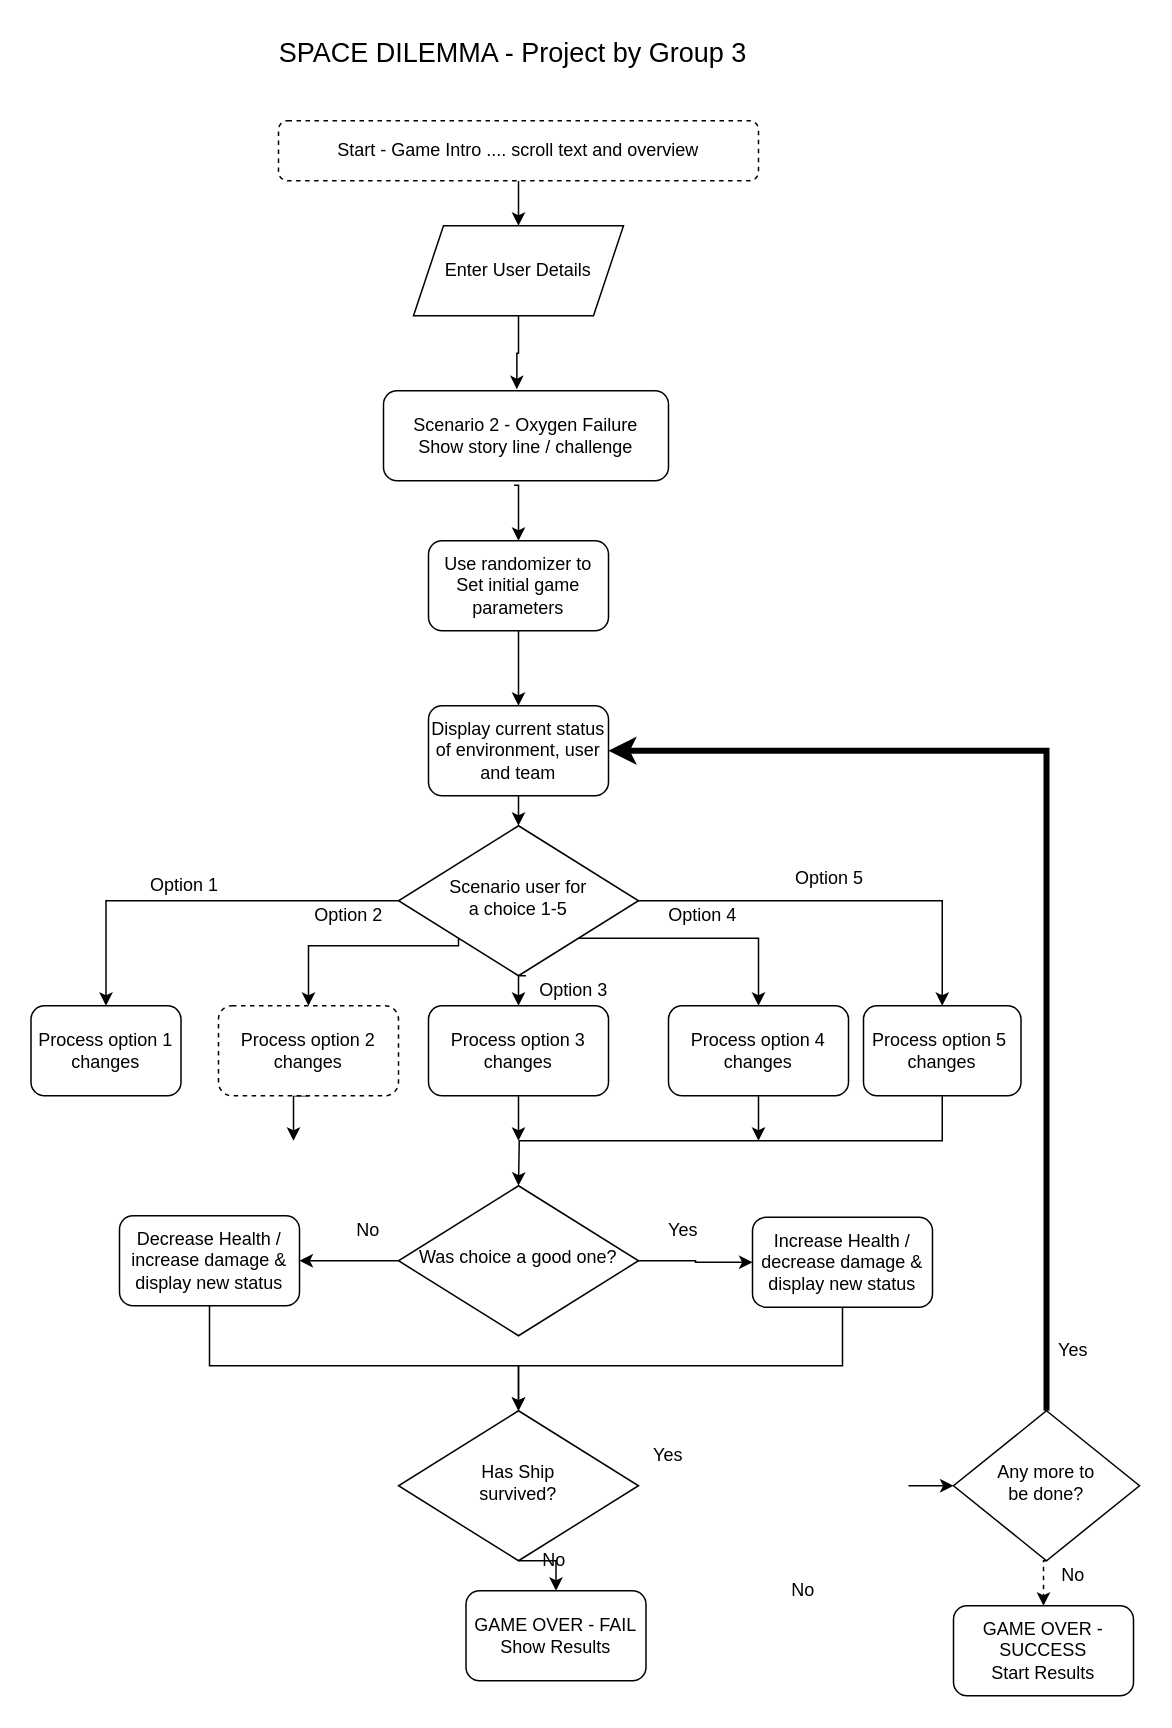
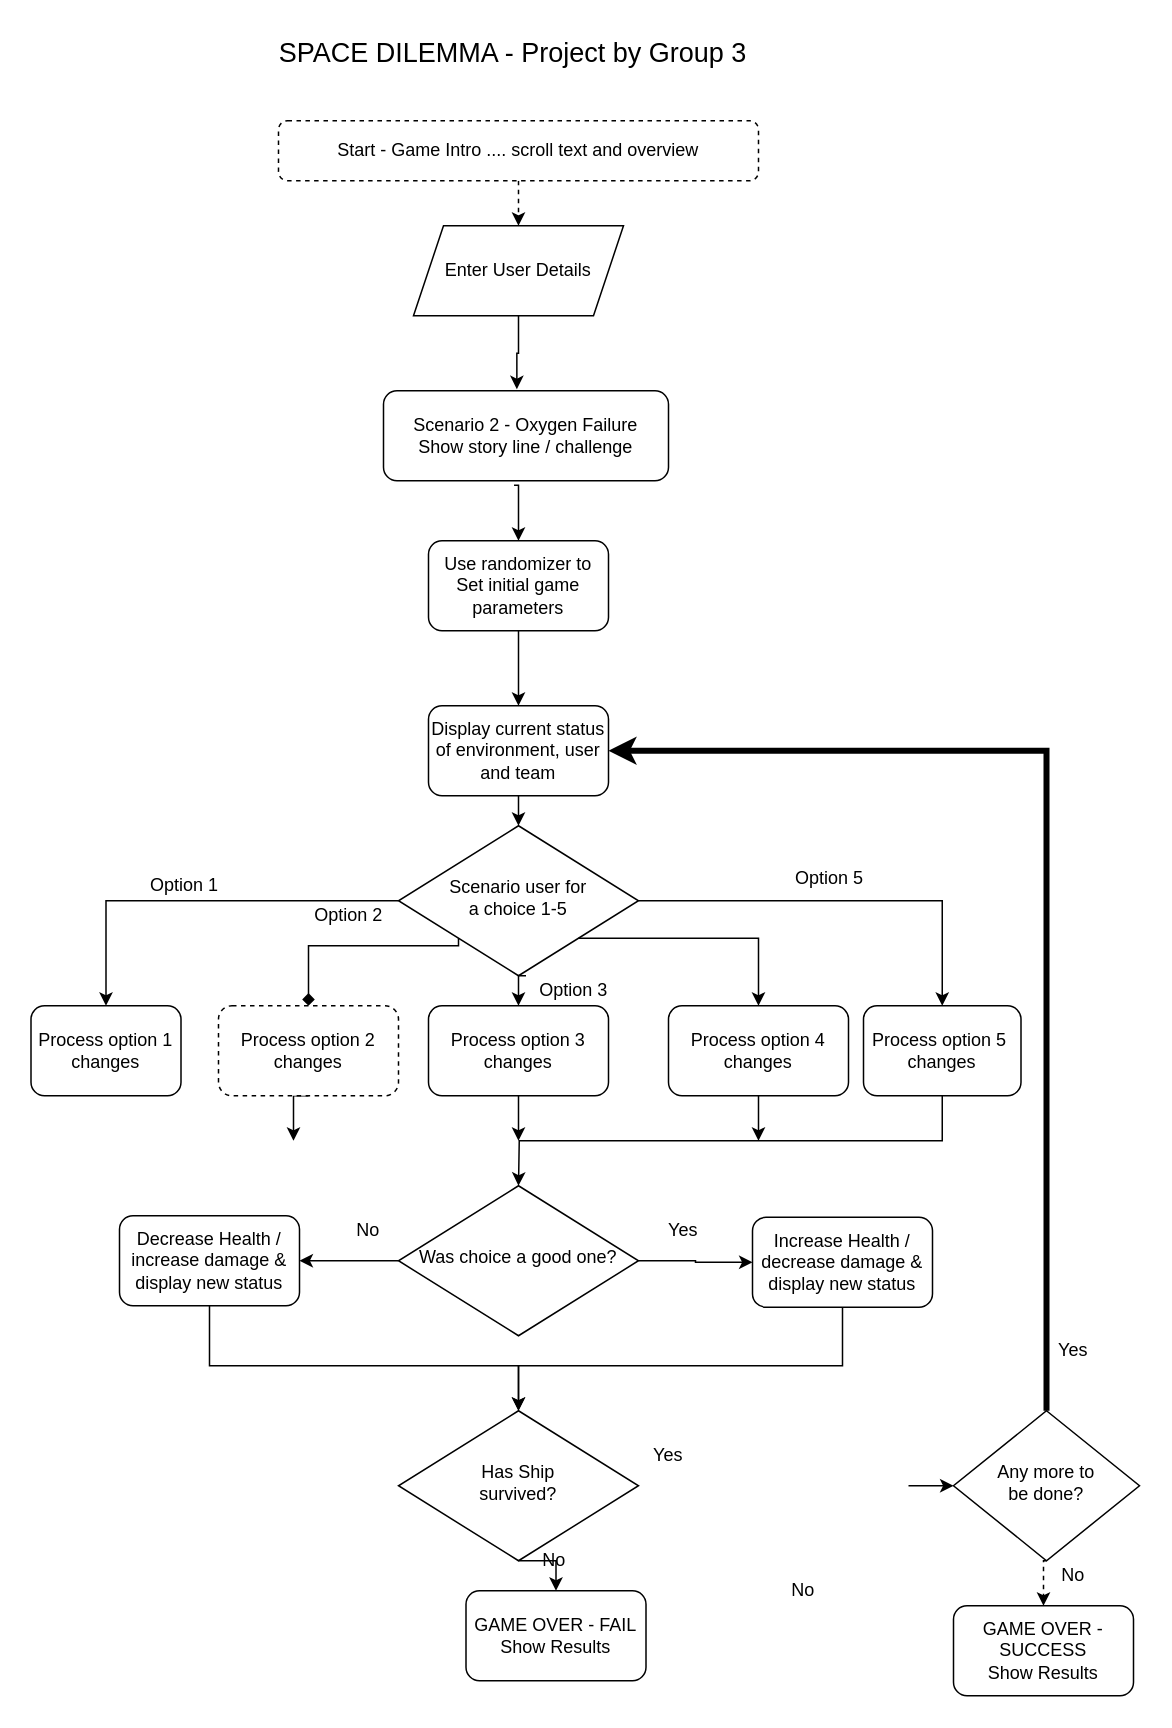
(518, 199) -> (518, 199)
(703, 916) -> none
(308, 994) -> (308, 993)
(1043, 1651) -> (1043, 1651)
